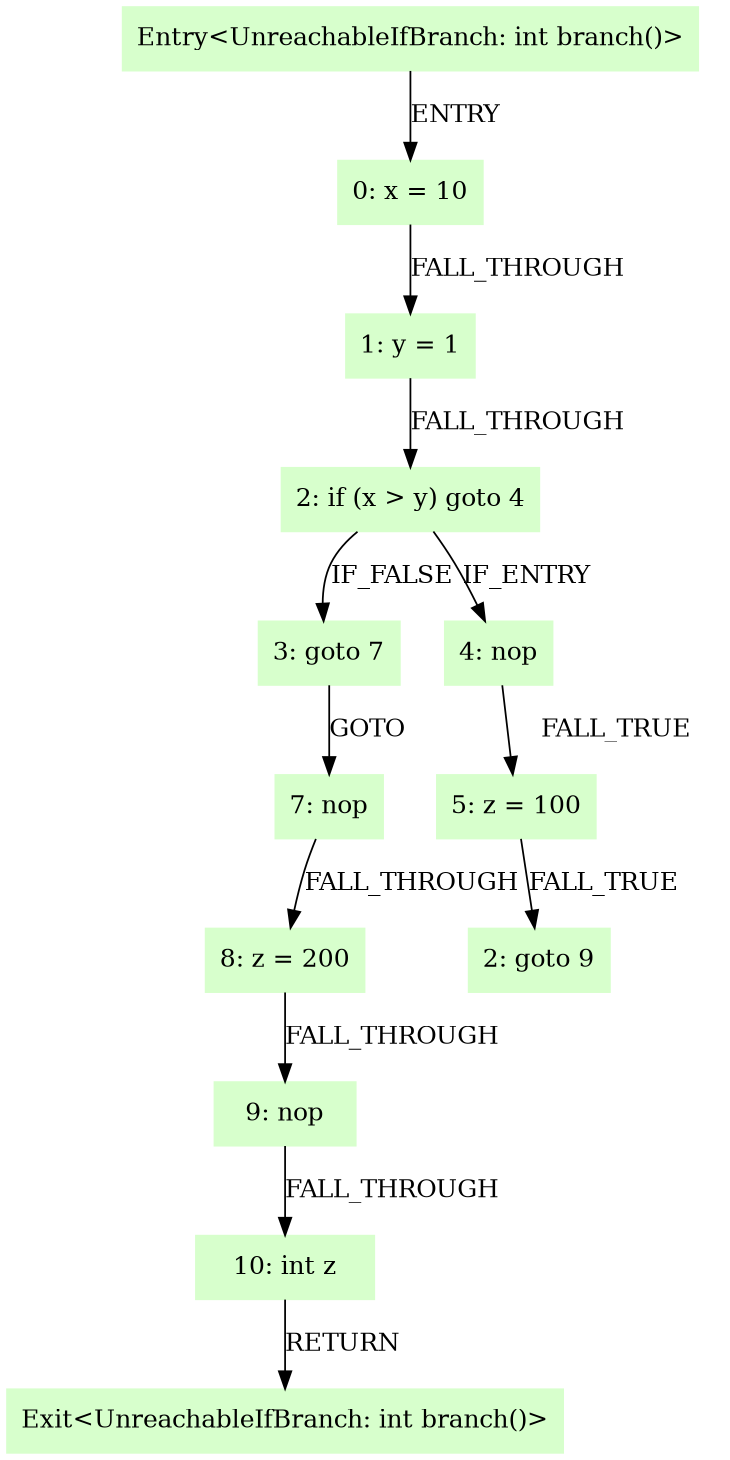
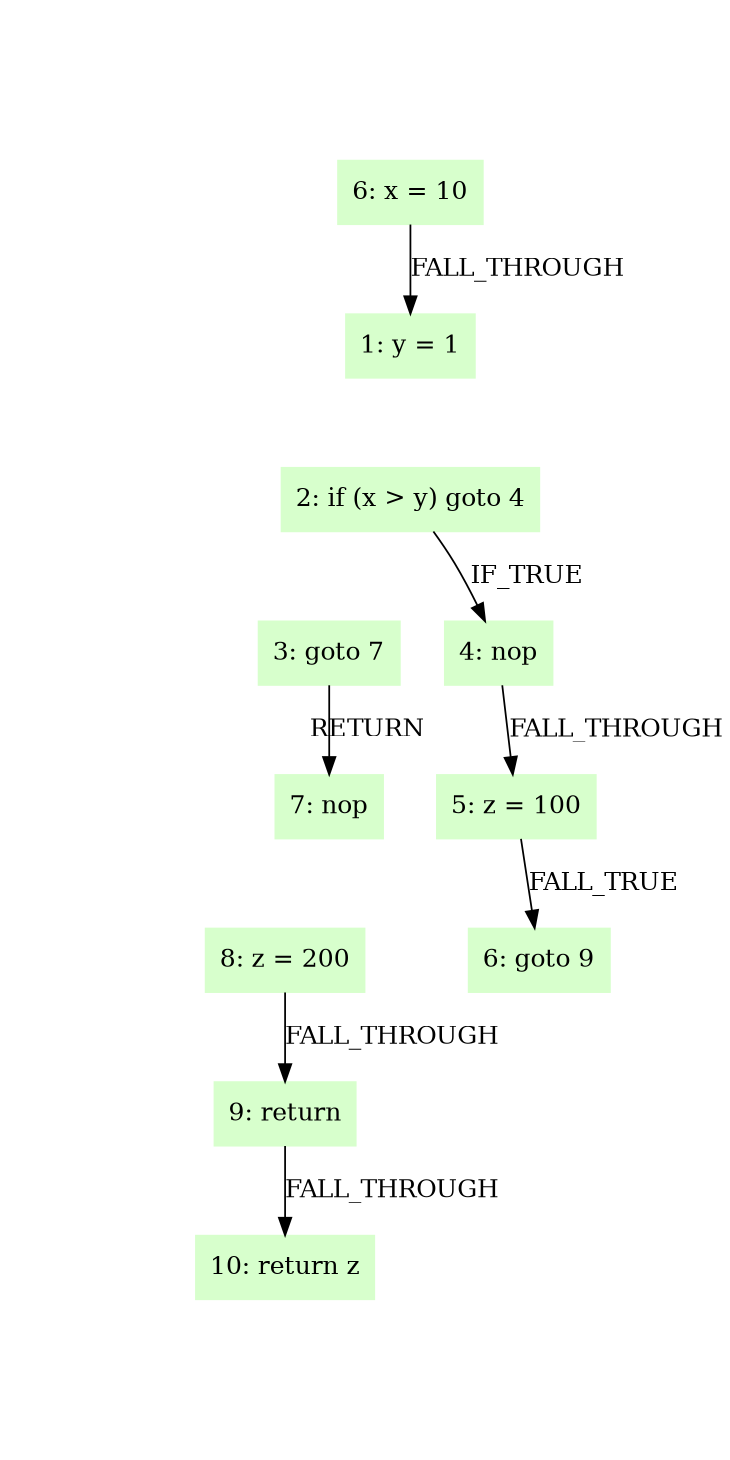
(410, 39) -> none
(410, 192) -> (410, 192)
(410, 414) -> none
(331, 563) -> none
(527, 576) -> (527, 576)
(367, 730) -> (367, 730)
(616, 730) -> (616, 730)
(303, 874) -> none
(539, 960) -> (539, 960)
(285, 1114) -> (285, 1114)
(285, 1267) -> (285, 1267)
(285, 1421) -> none
